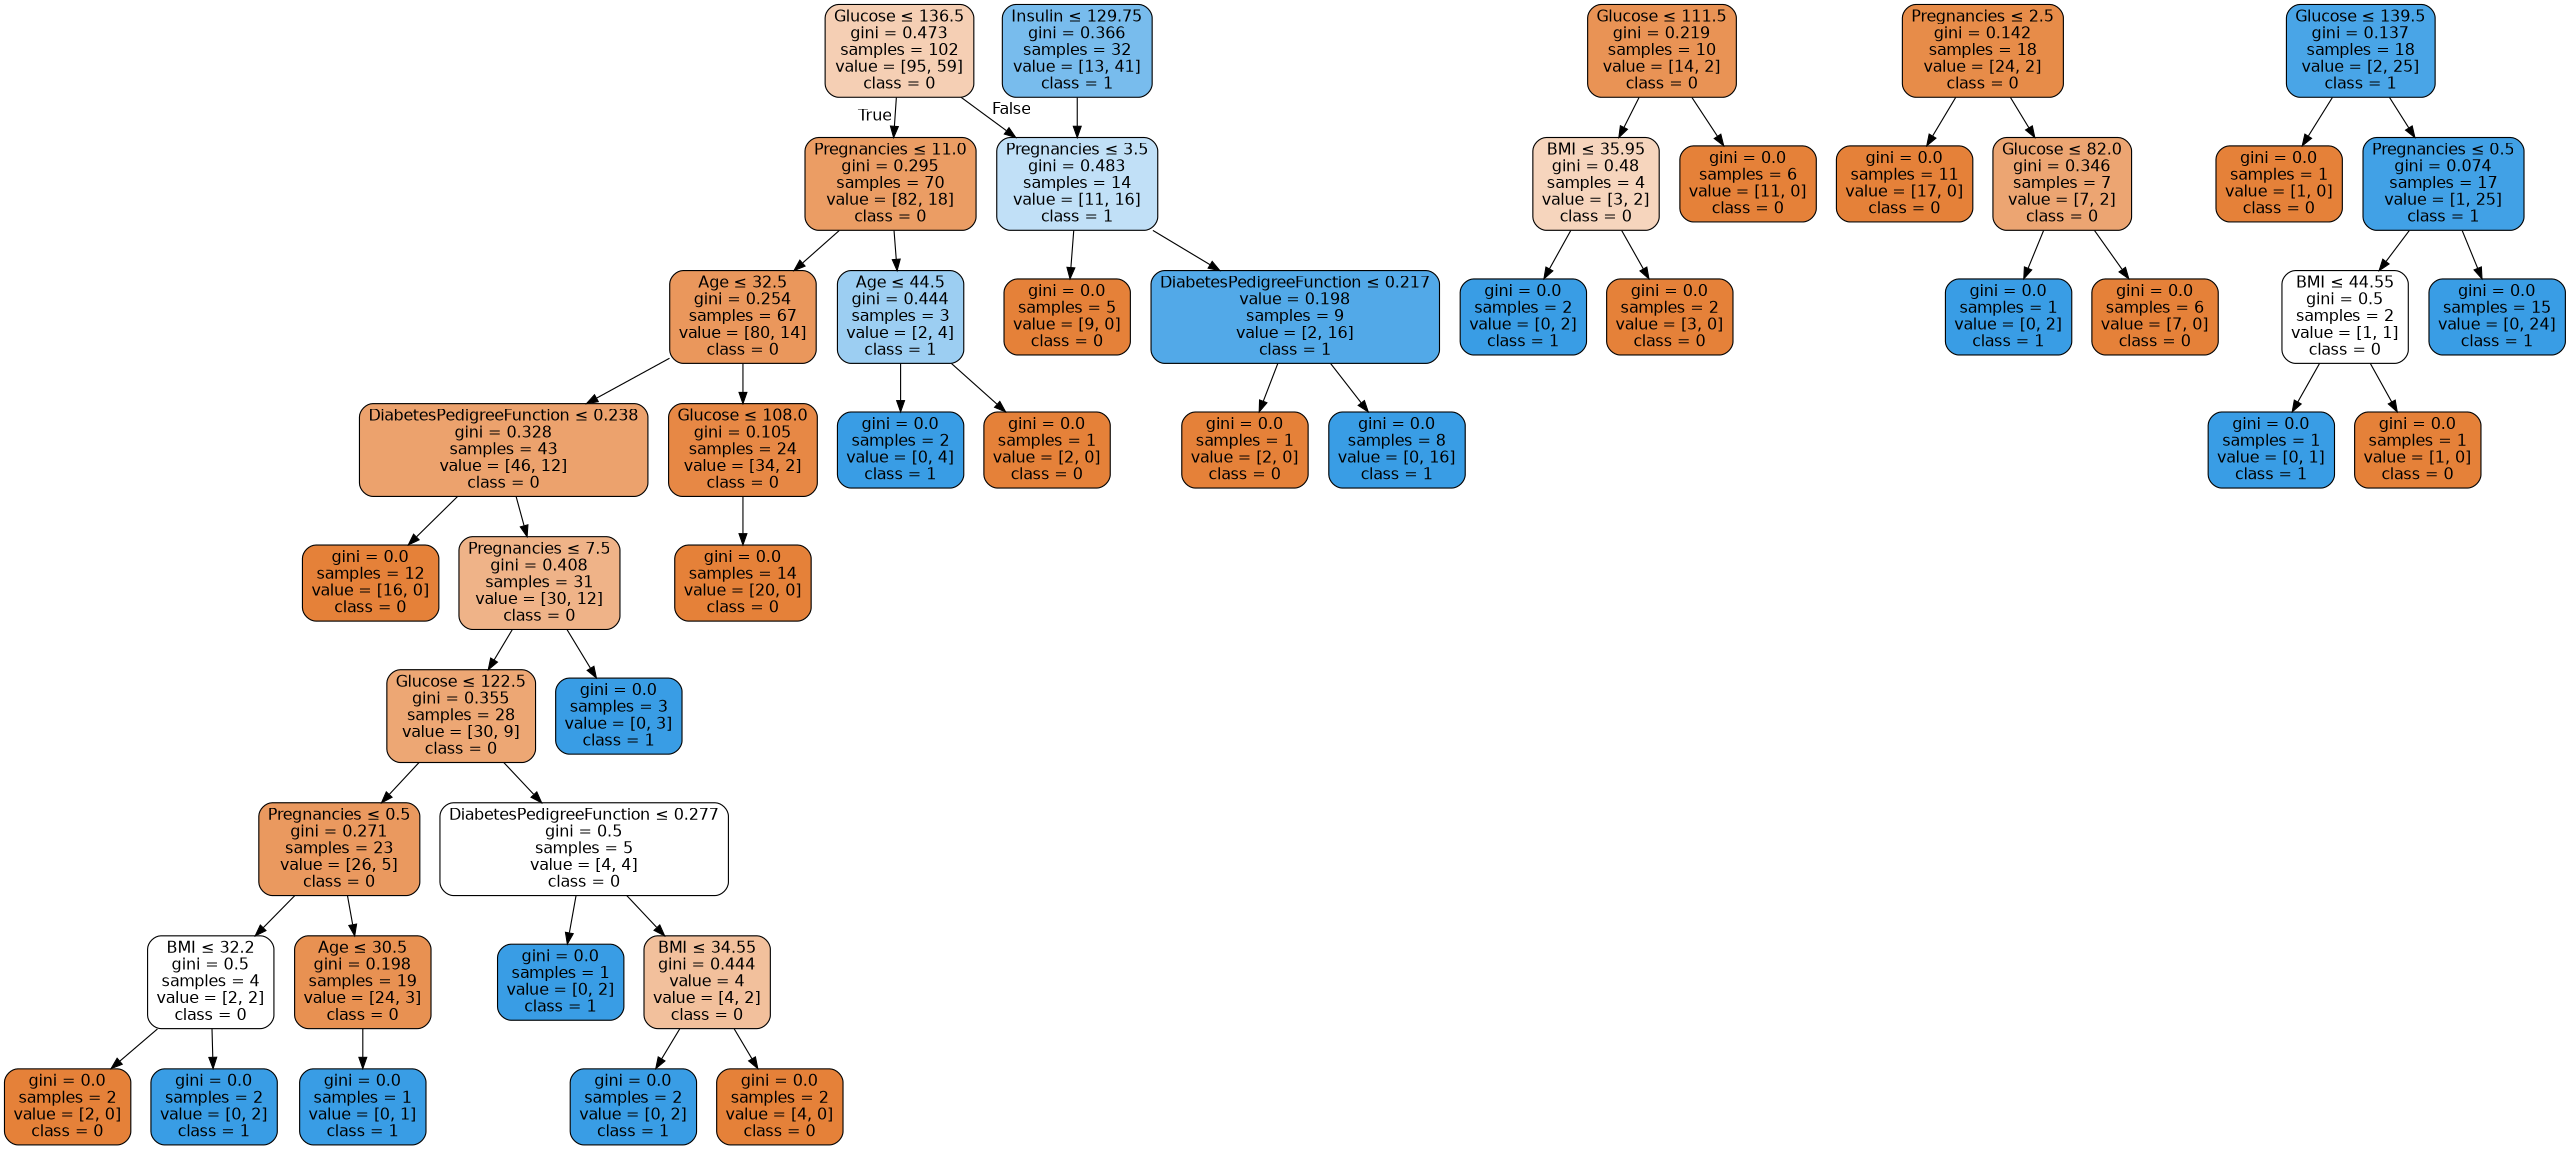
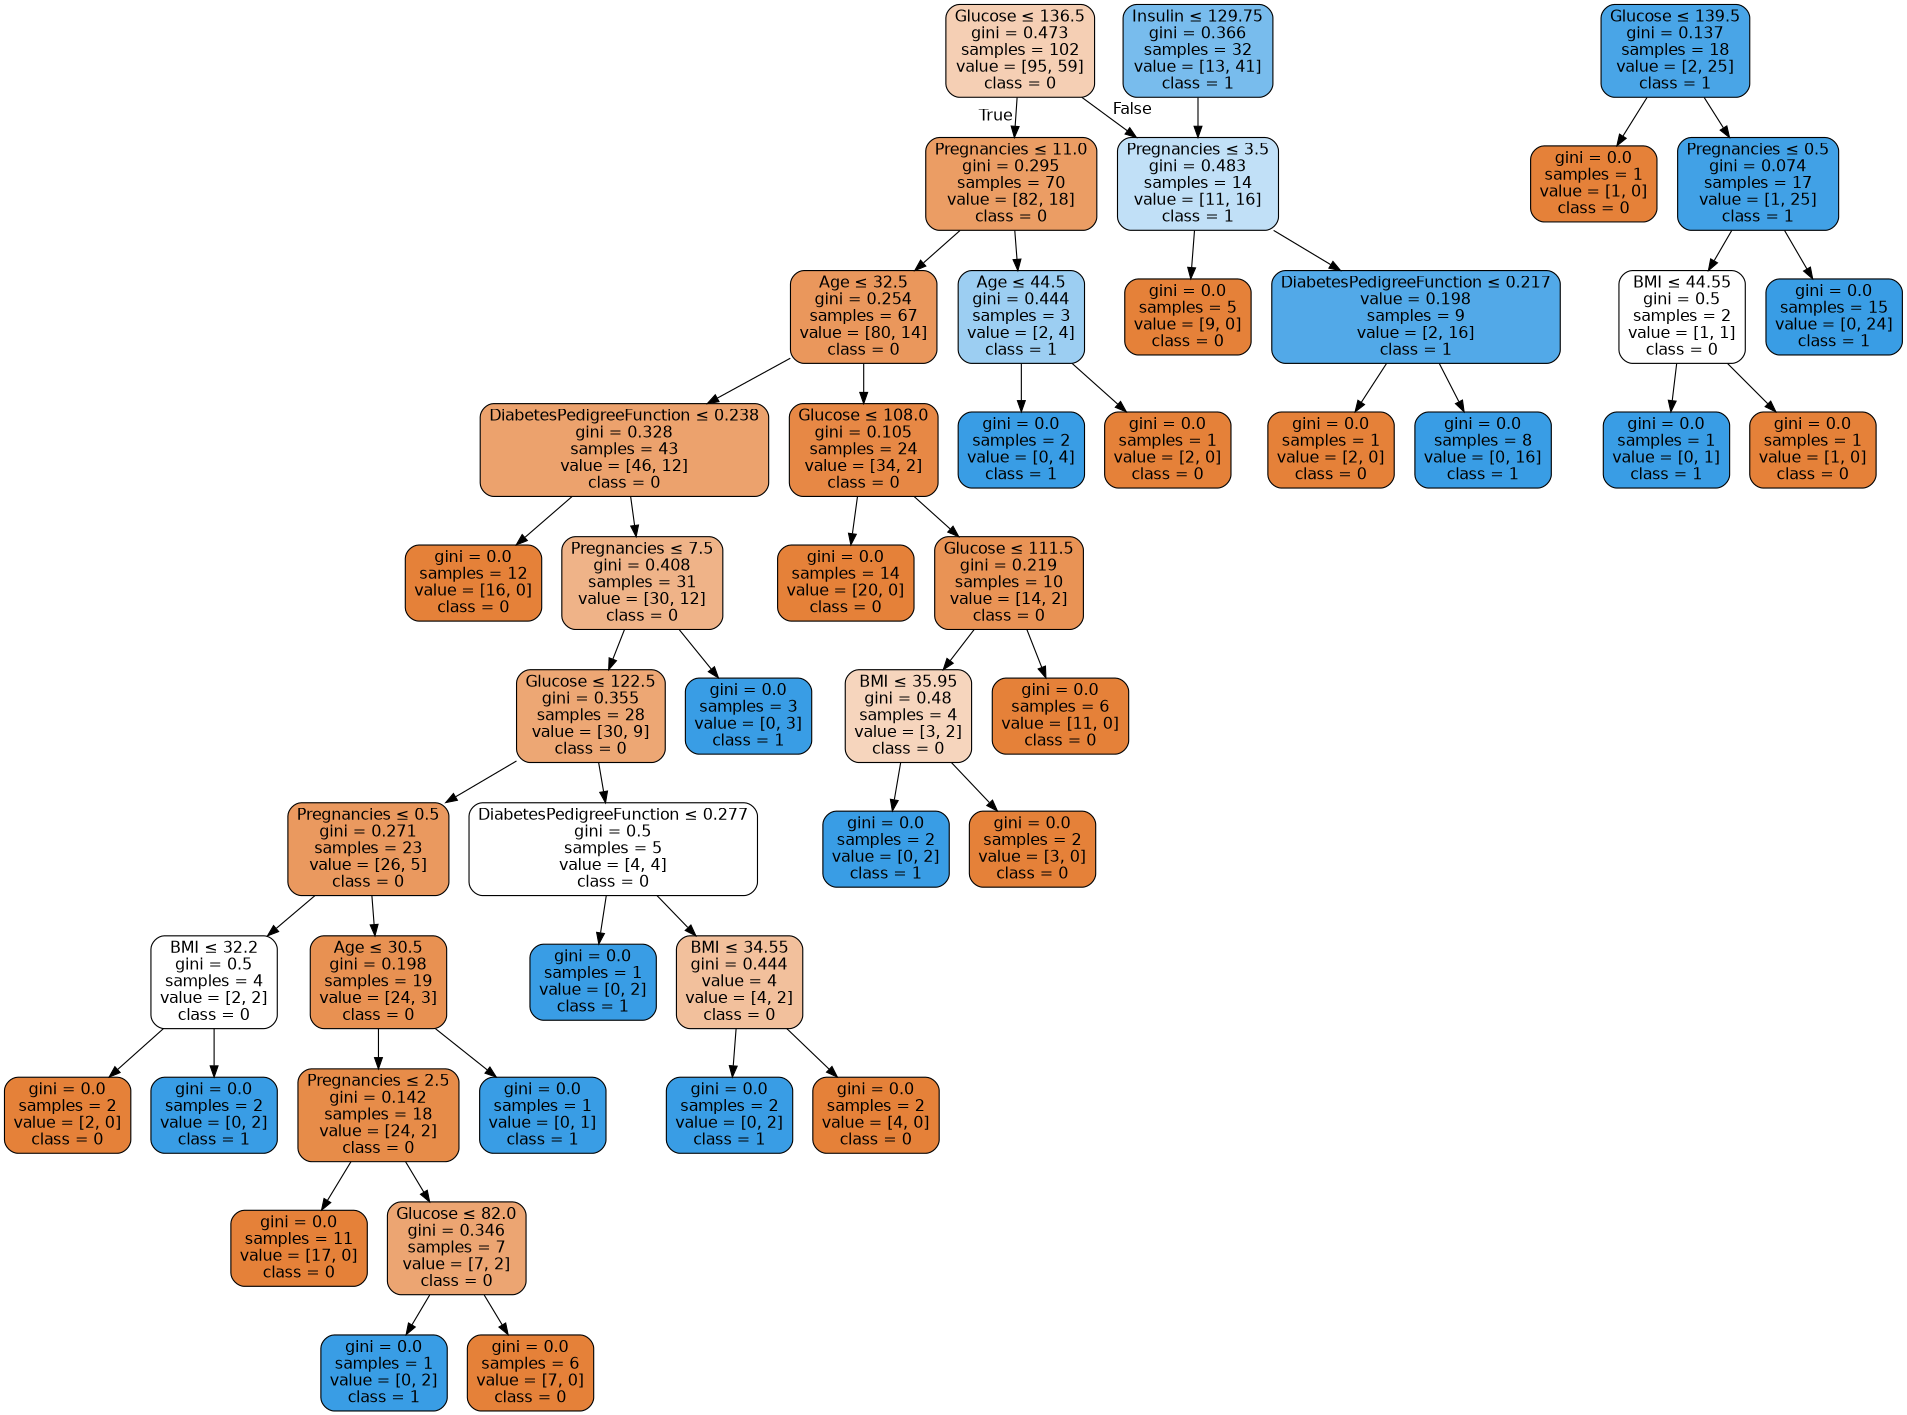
none -> (932, 513)
none -> (378, 1043)
